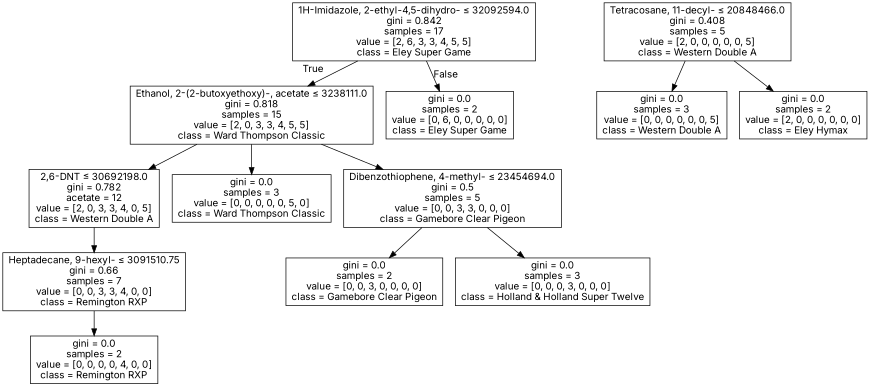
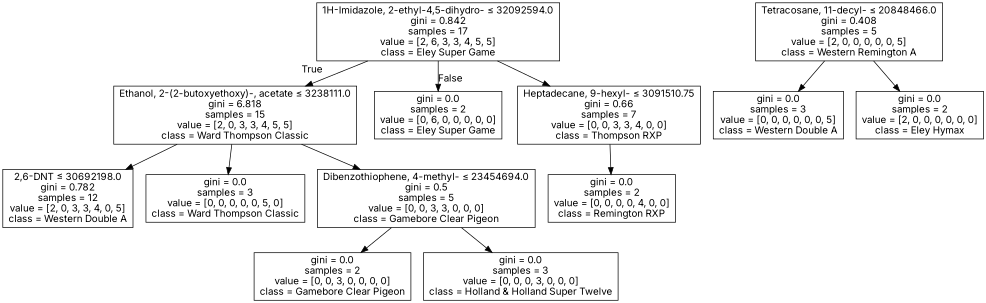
(698, 52) -> (849, 52)
(252, 104) -> (235, 104)
(94, 198) -> (68, 198)
(94, 237) -> (520, 72)
(94, 302) -> (609, 136)
